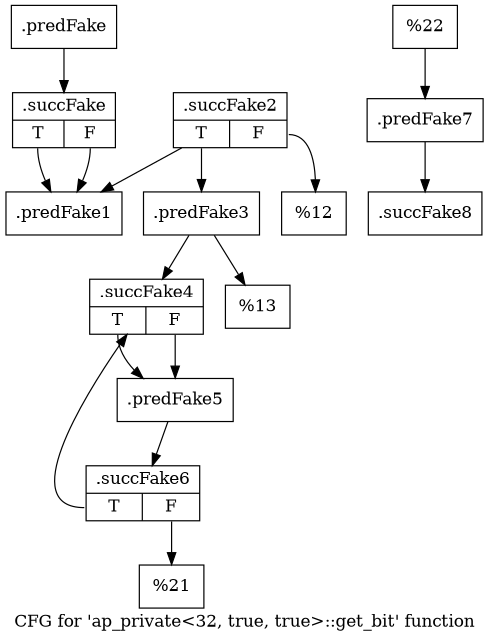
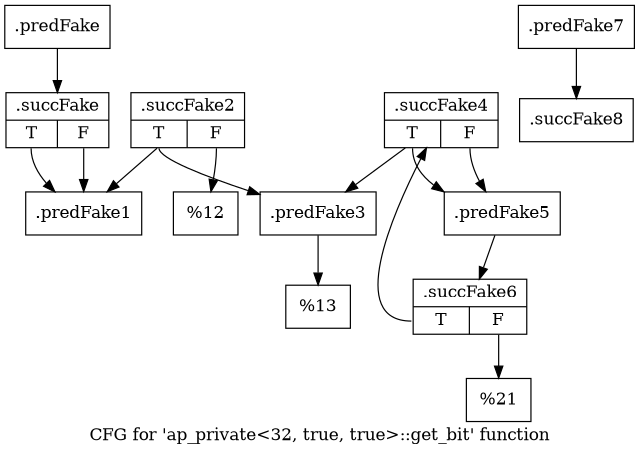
(425, 27) -> none
(179, 252) -> (380, 166)
